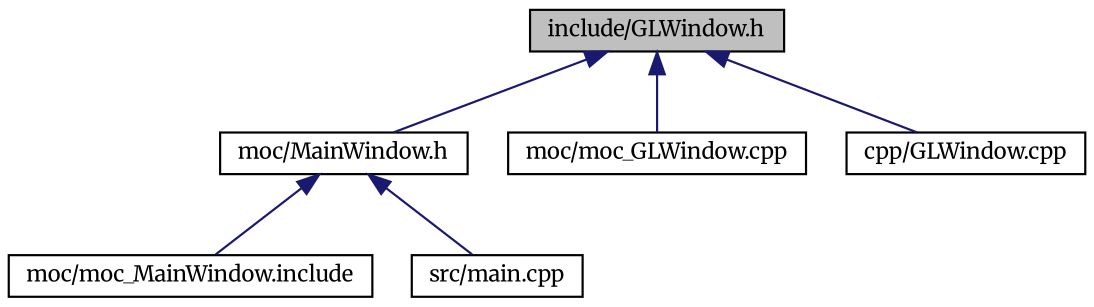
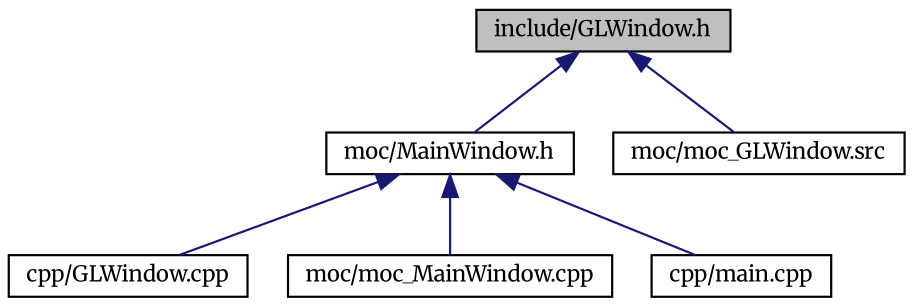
(822, 96) -> (278, 219)
(657, 153) -> (759, 153)
(191, 276) -> (450, 276)
(497, 276) -> (741, 276)
